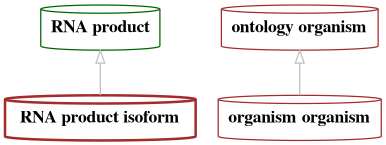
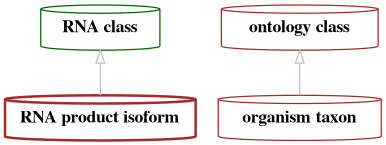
(100, 28) -> (100, 28)
(300, 28) -> (300, 28)
(300, 118) -> (300, 118)
